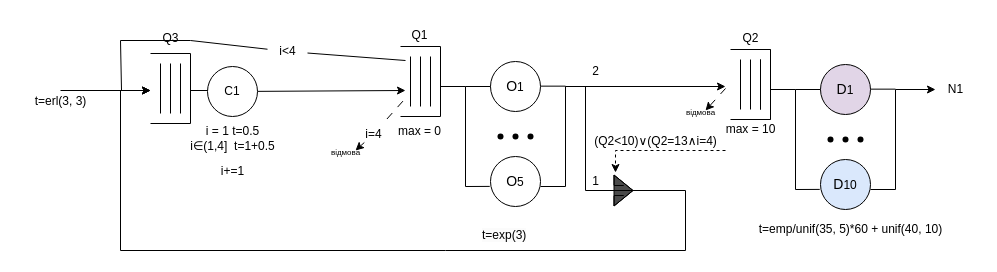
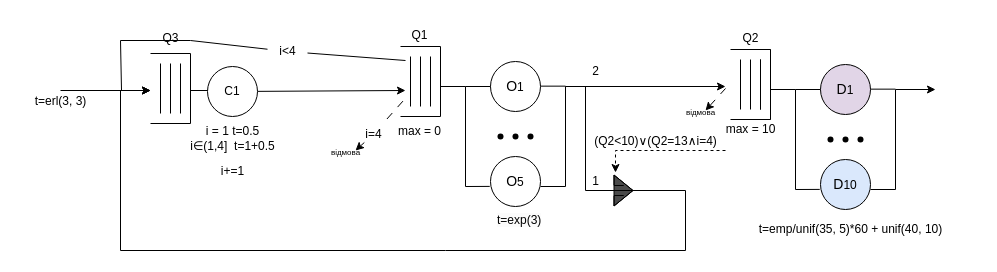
(956, 90) -> none
(531, 242) -> (546, 227)
